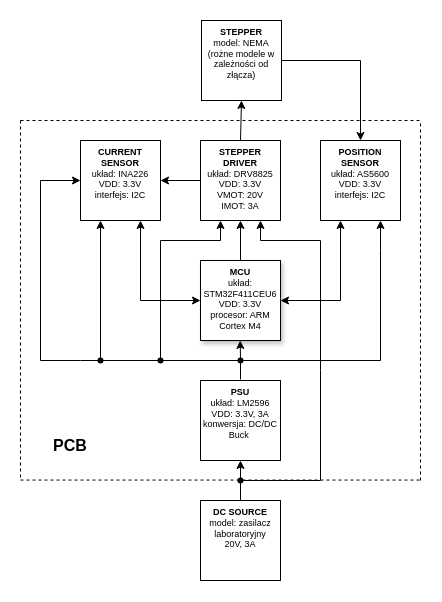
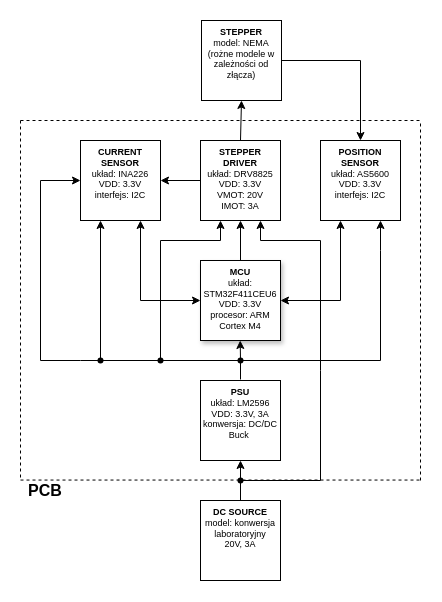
(71, 446) -> (46, 491)
(241, 529) -> (241, 529)
